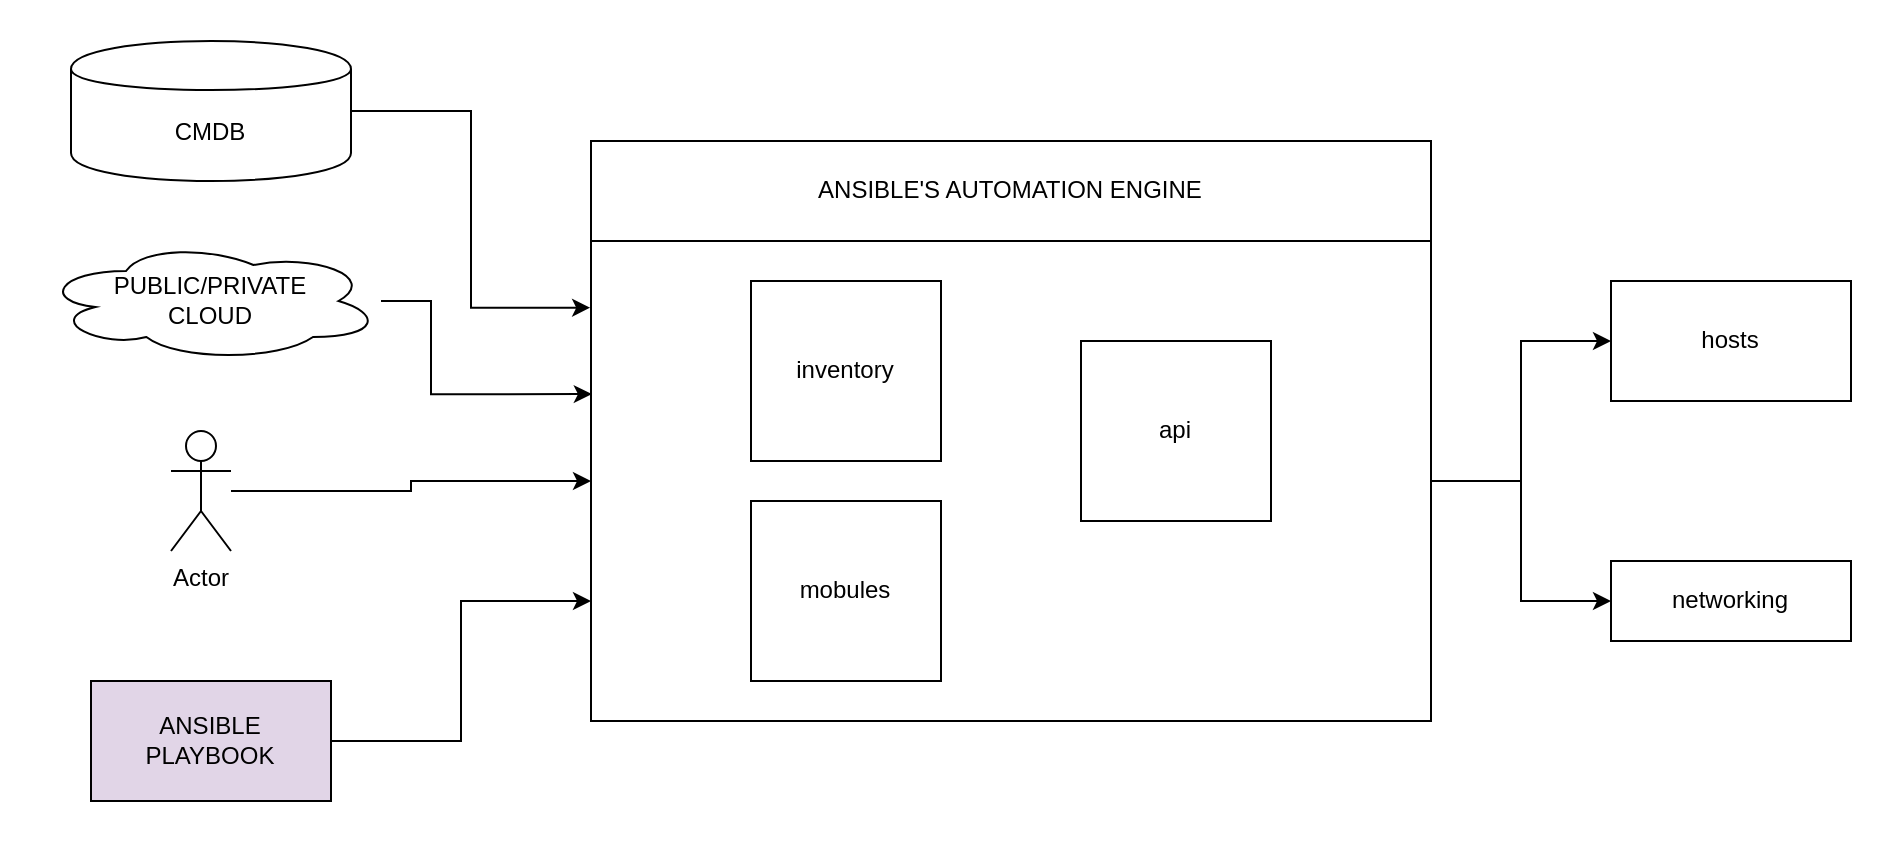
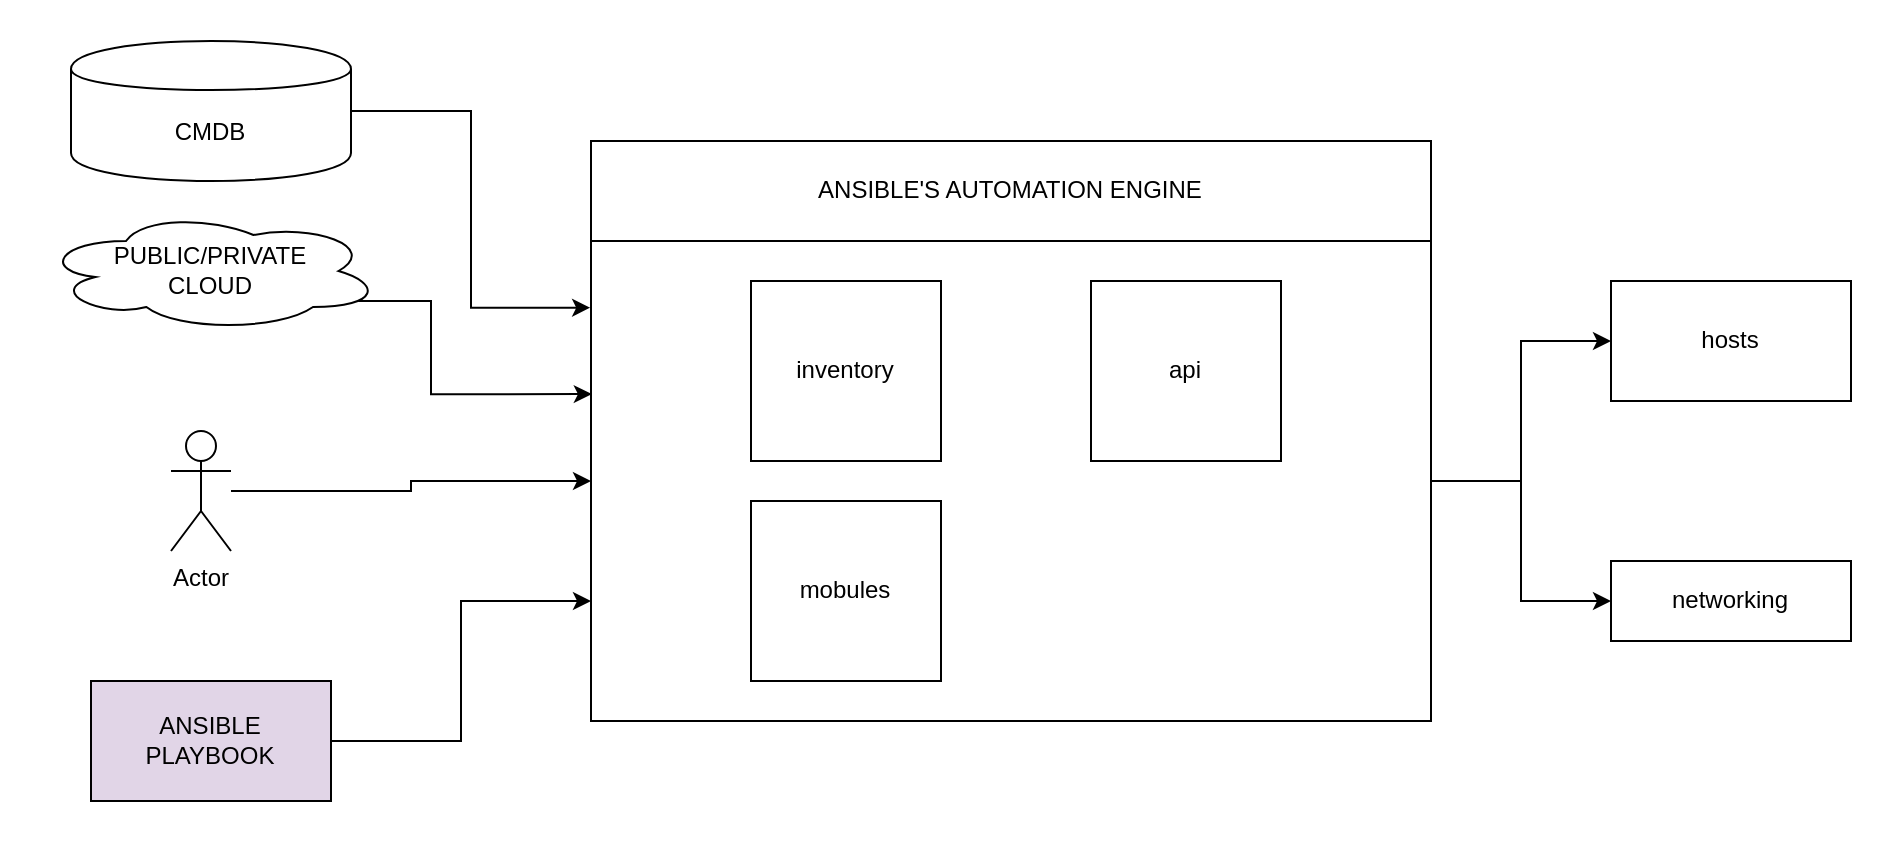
(211, 301) -> (211, 271)
(1176, 431) -> (1186, 371)
